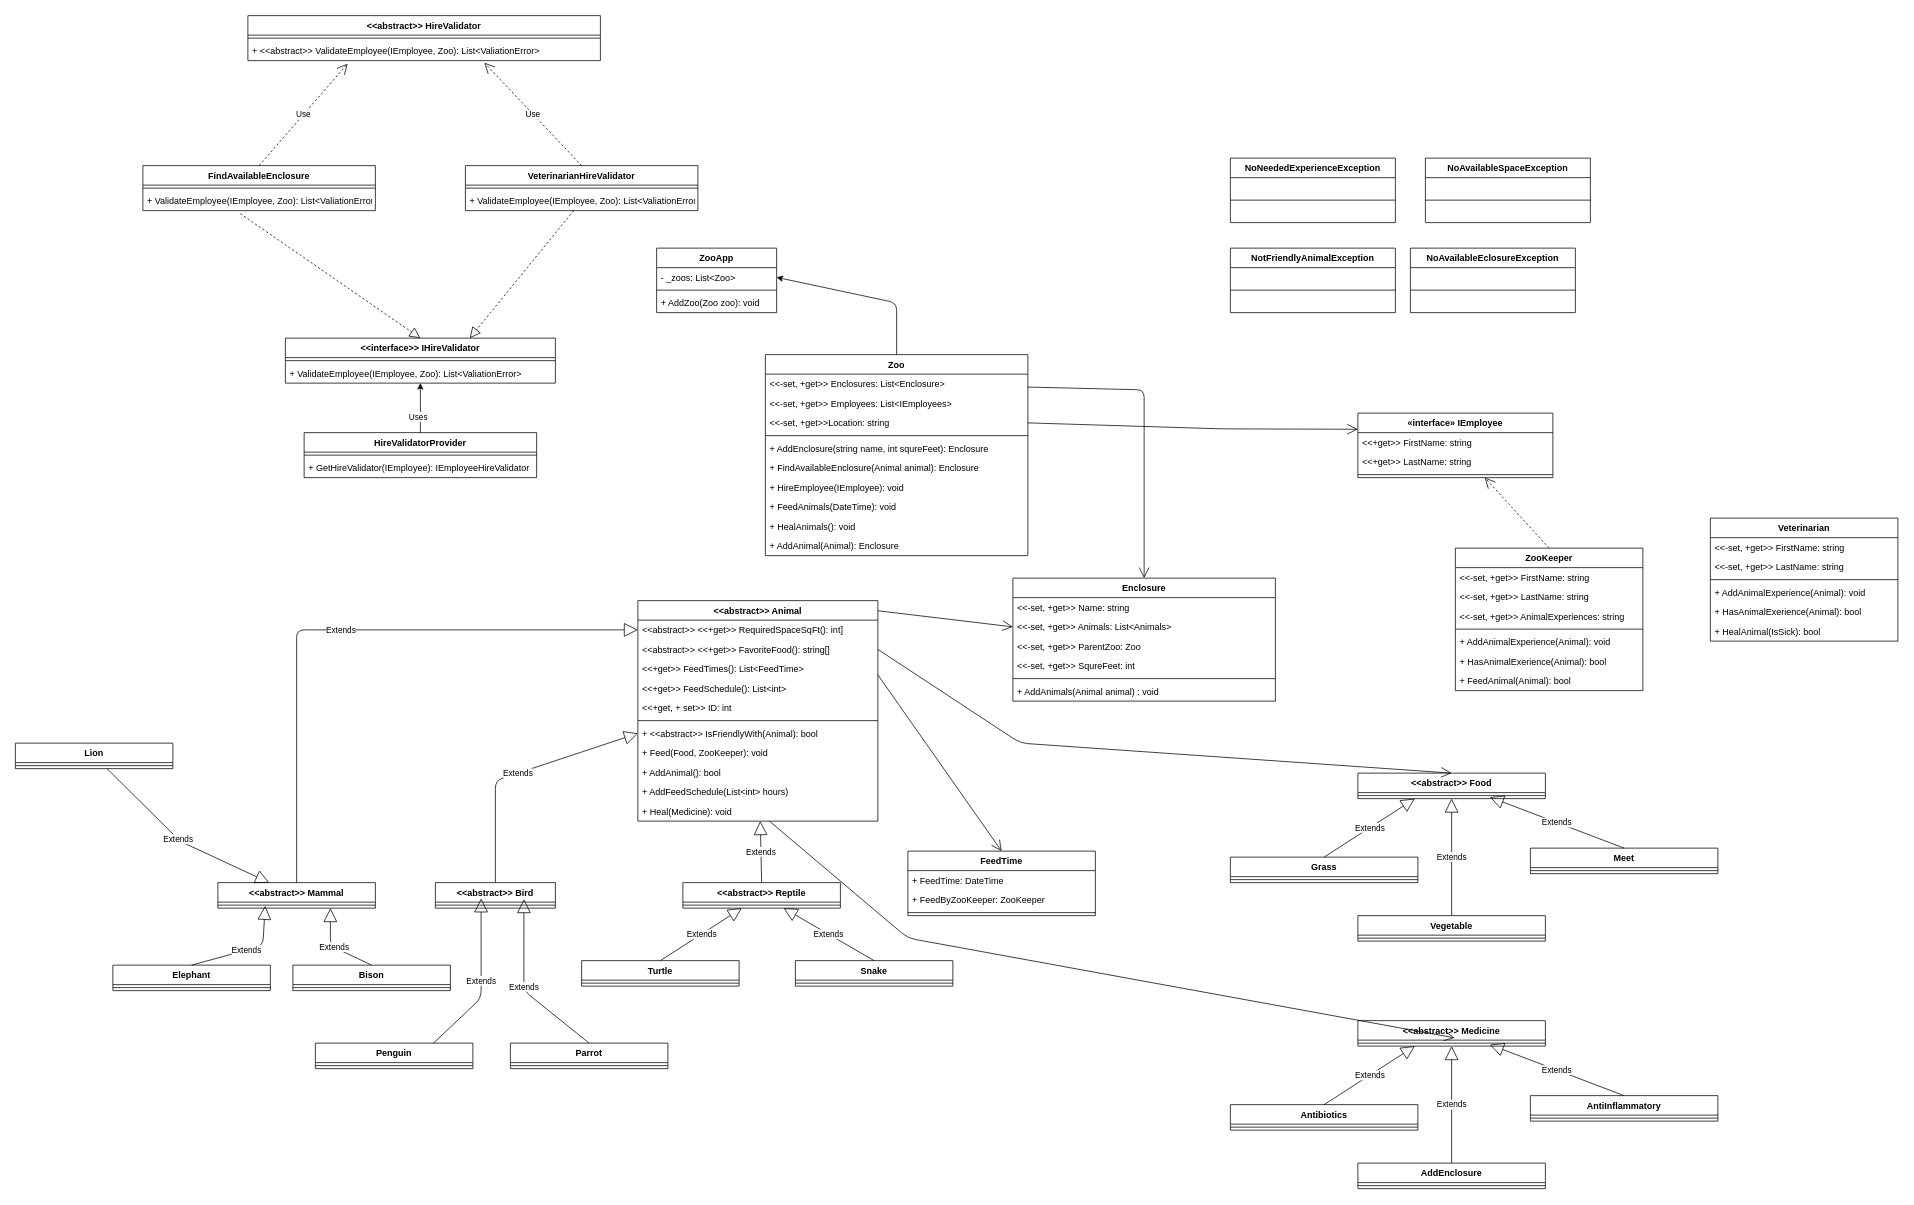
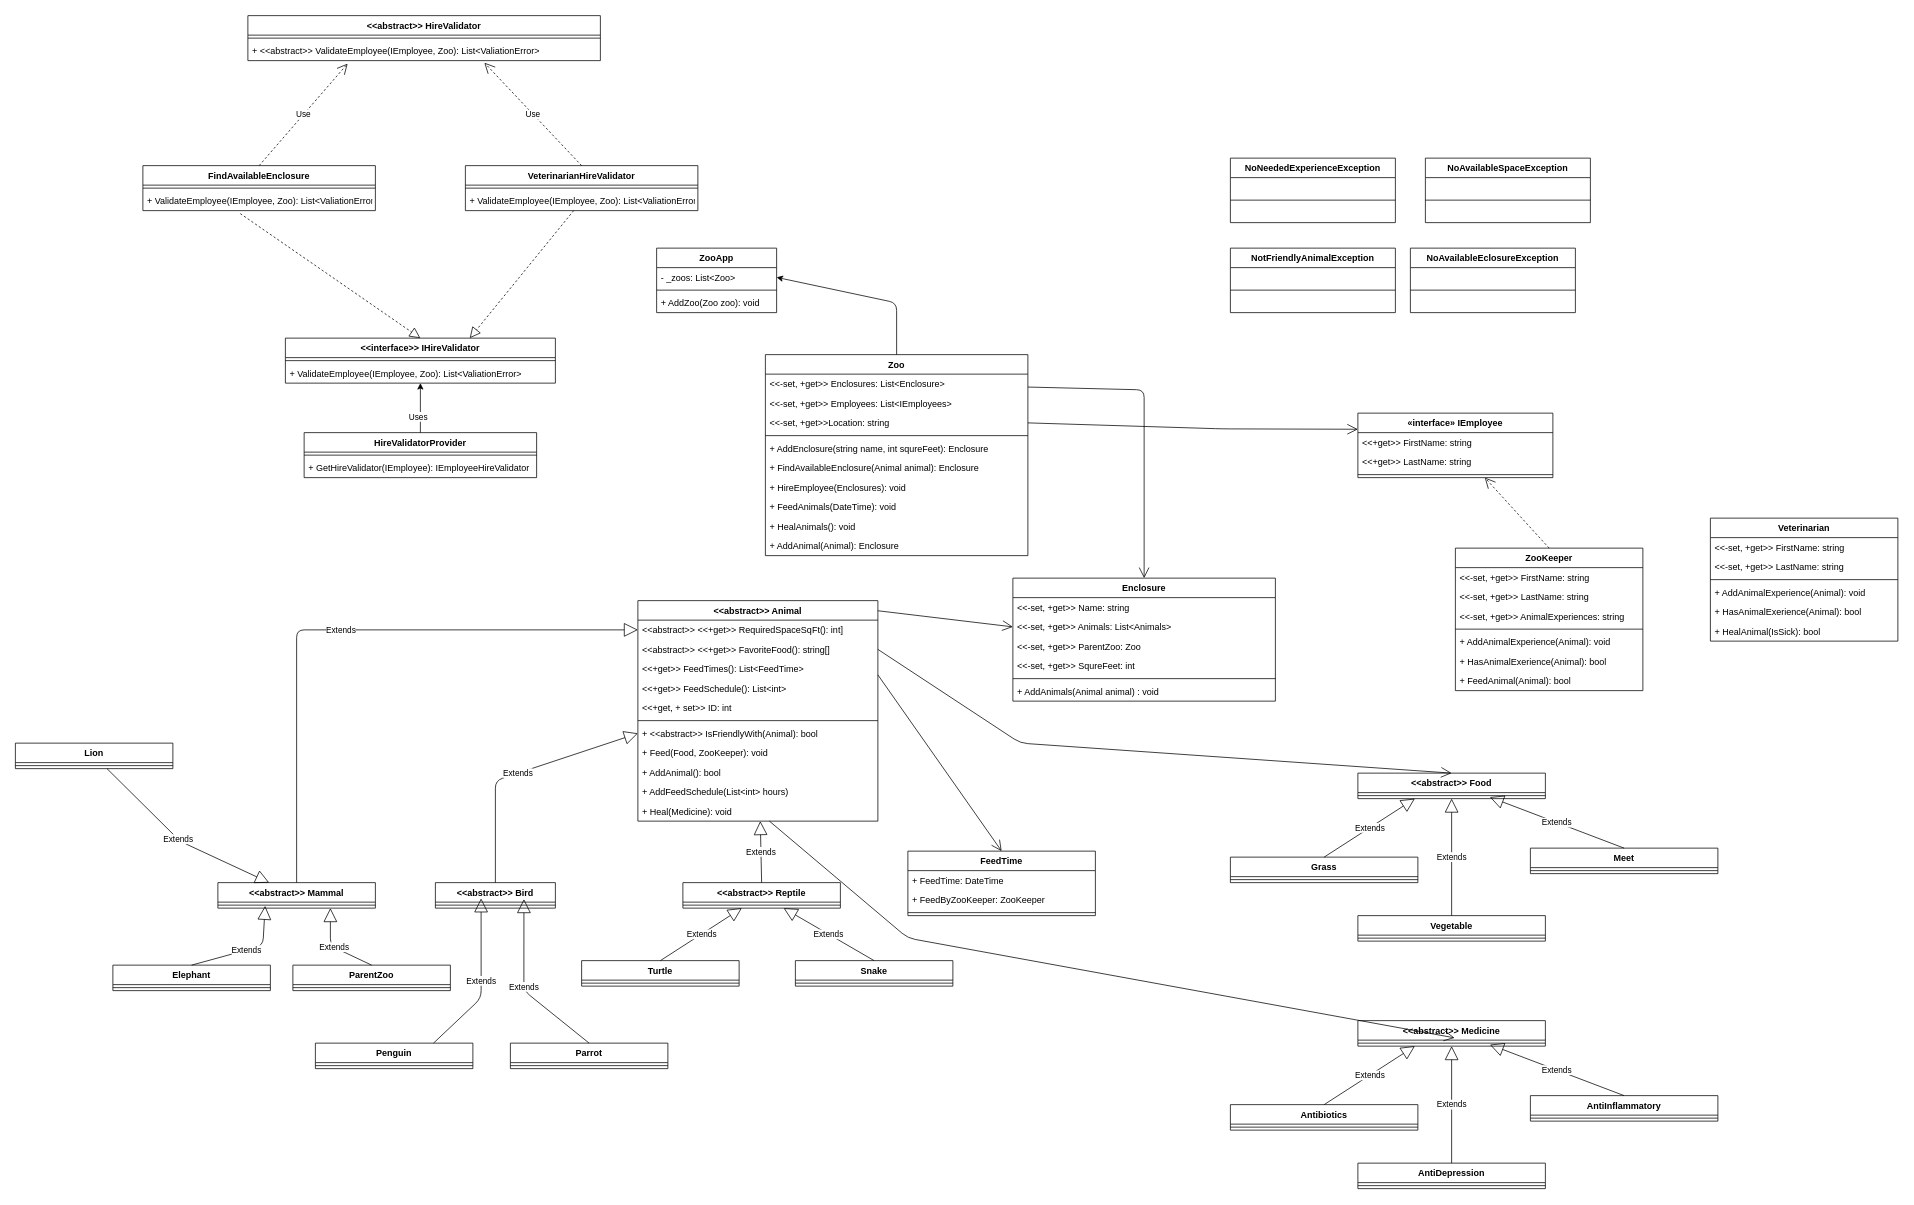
(839, 488) -> (842, 488)
(371, 975) -> (371, 975)
(1451, 1173) -> (1451, 1173)
